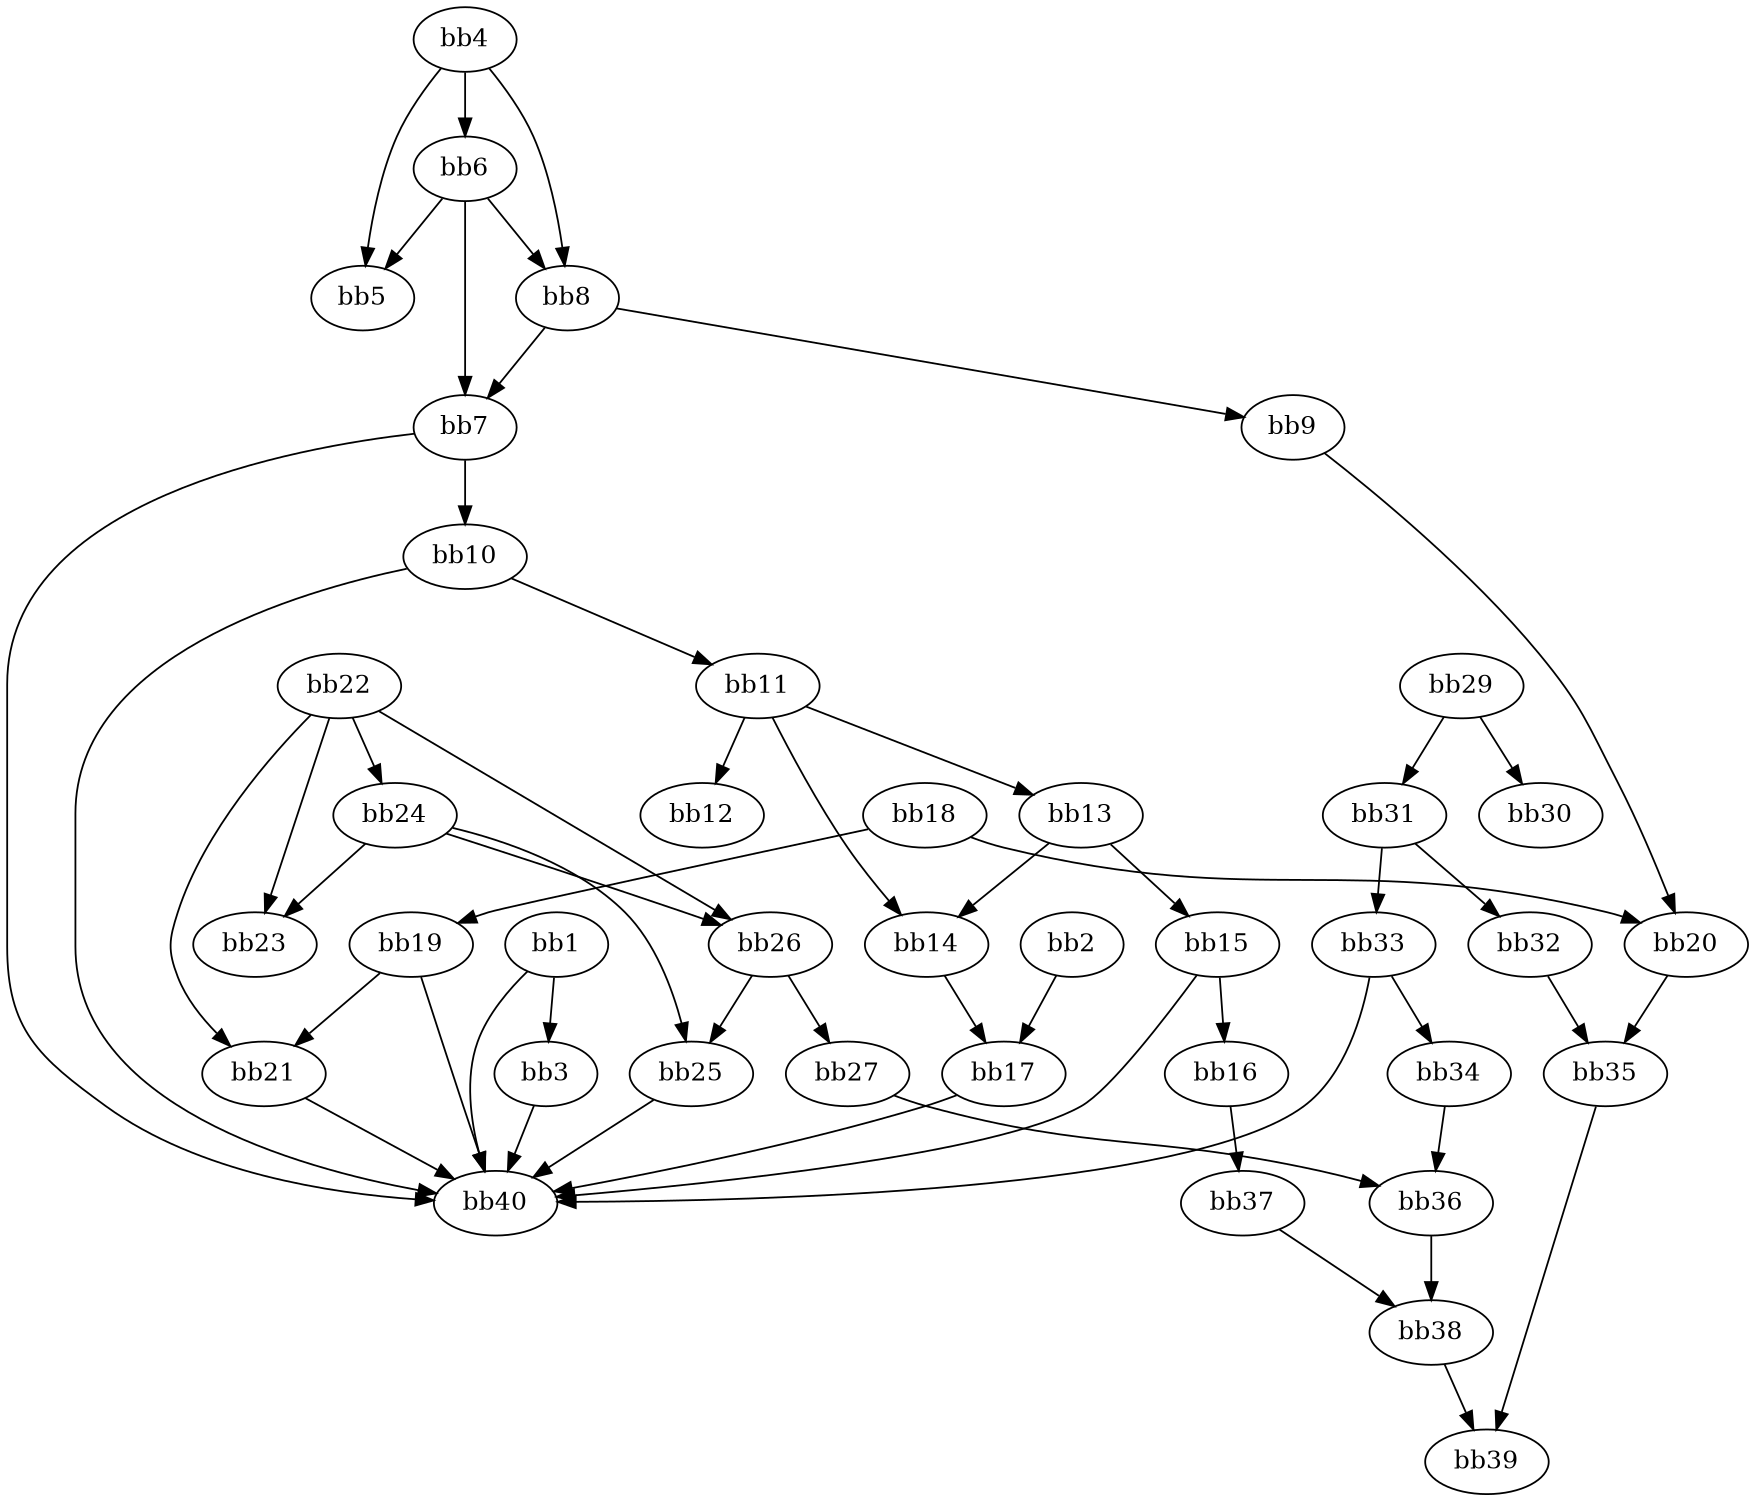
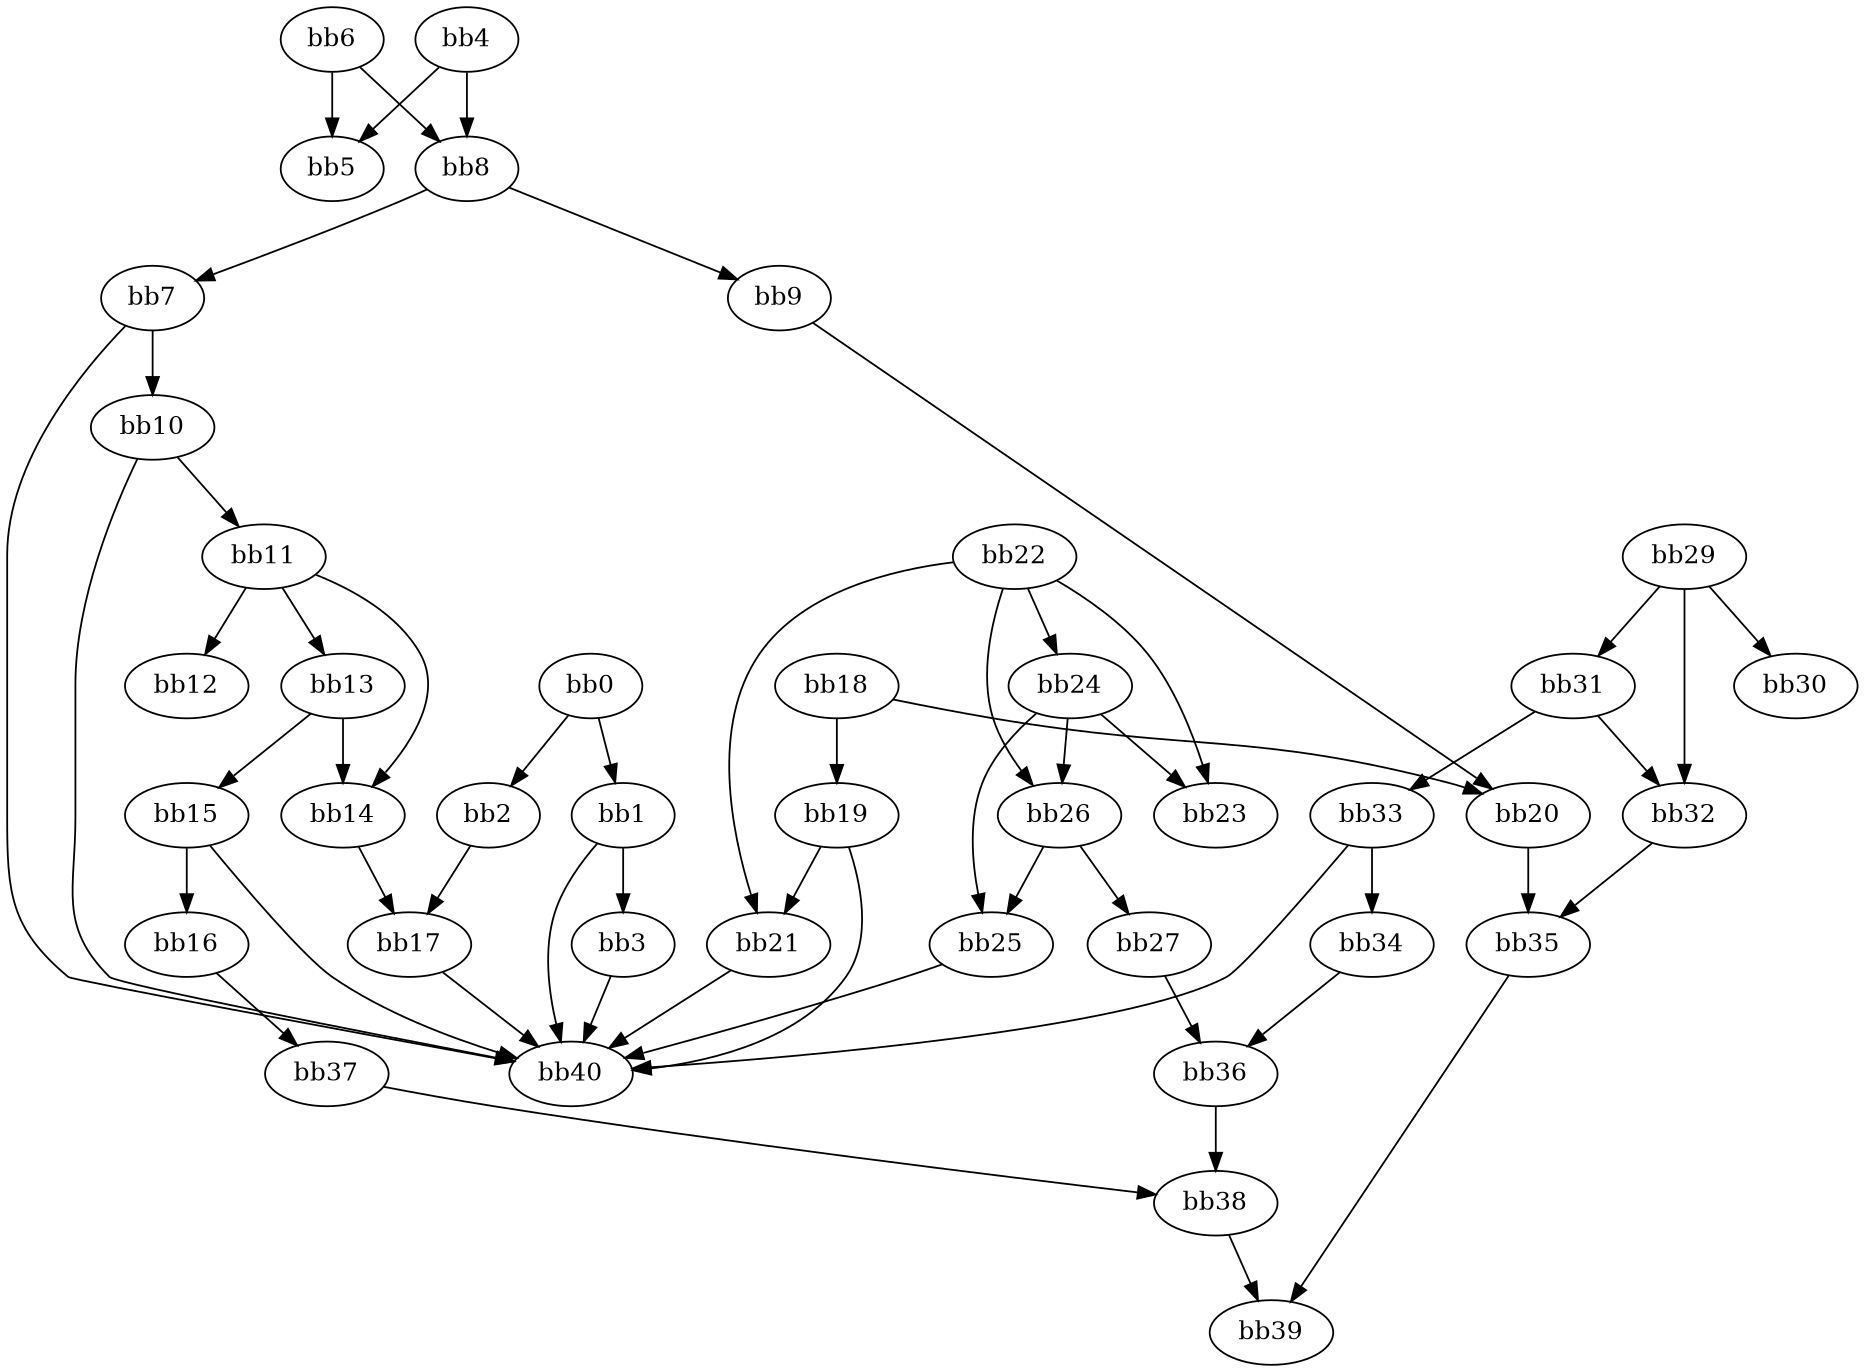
(465, 95) -> none
(465, 289) -> none
none -> (1684, 677)
none -> (591, 686)
